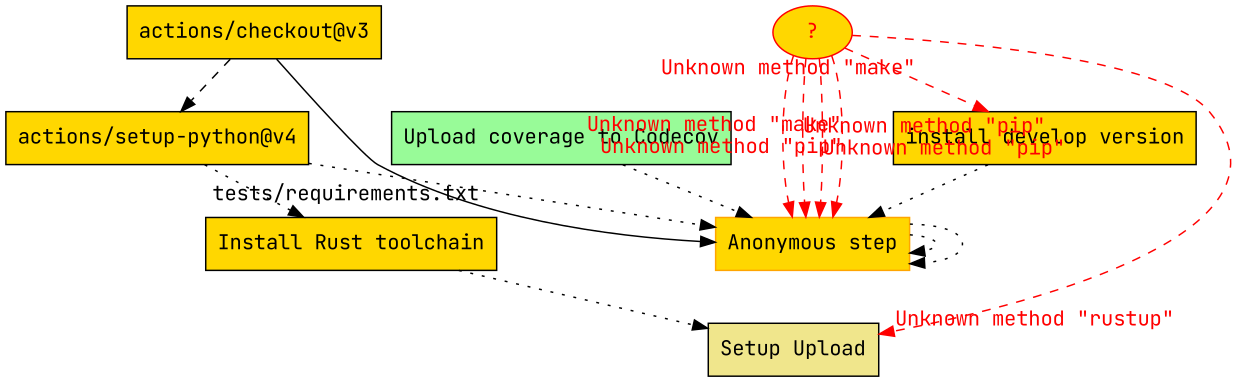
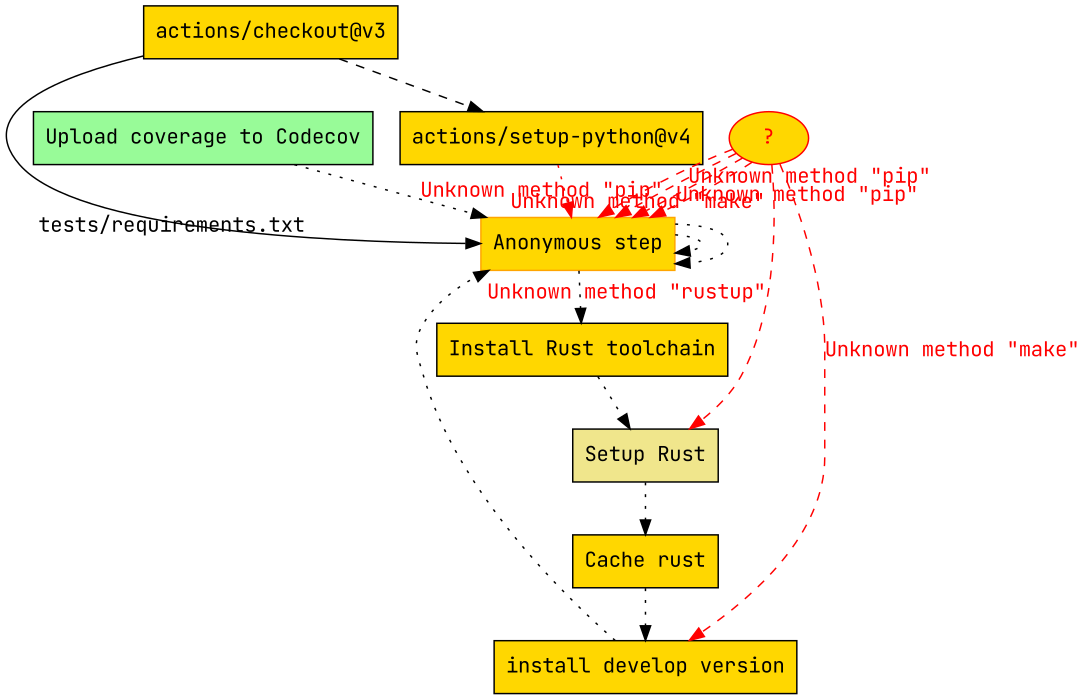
(248, 187) -> (580, 290)
(505, 194) -> (563, 184)
(793, 350) -> (645, 456)
none -> (645, 561)
